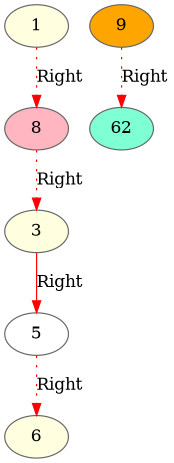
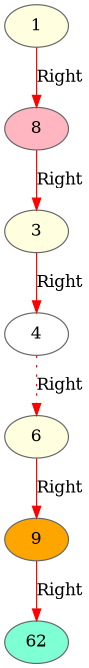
(37, 71) -> (37, 71)
(122, 71) -> (37, 585)
(37, 174) -> (37, 174)
(37, 334) -> (37, 334)
none -> (37, 482)
